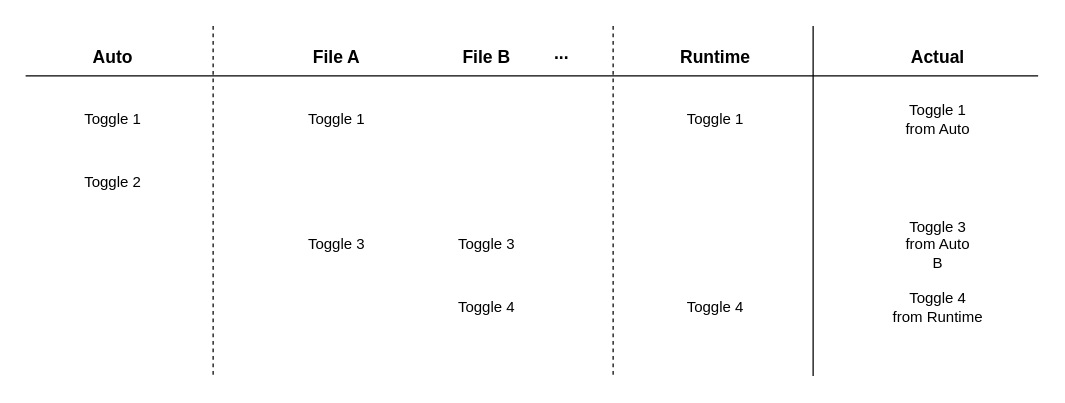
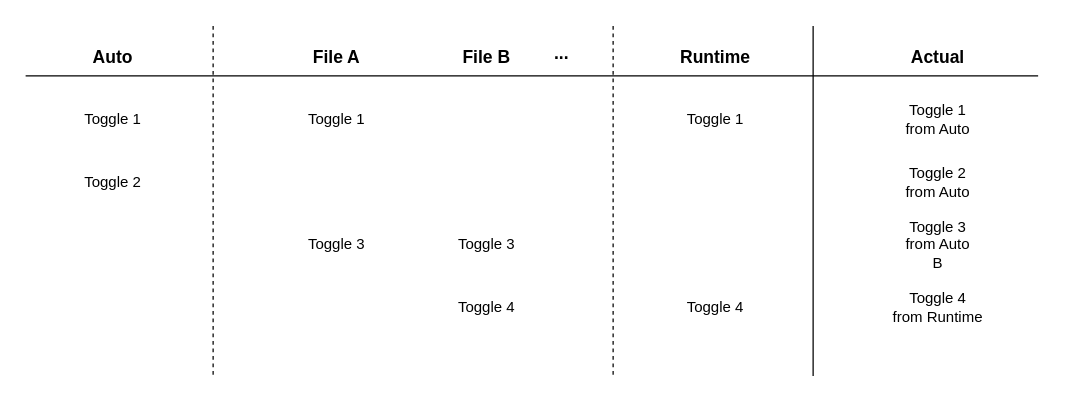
none -> (938, 182)
